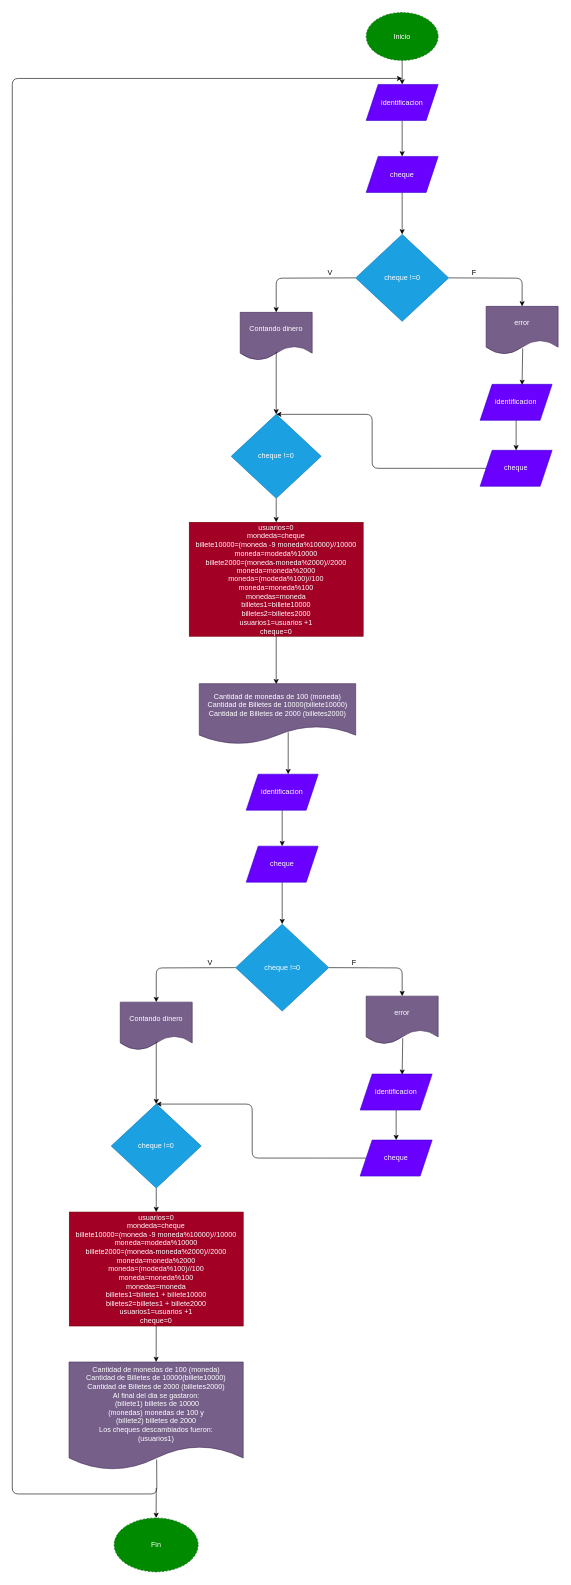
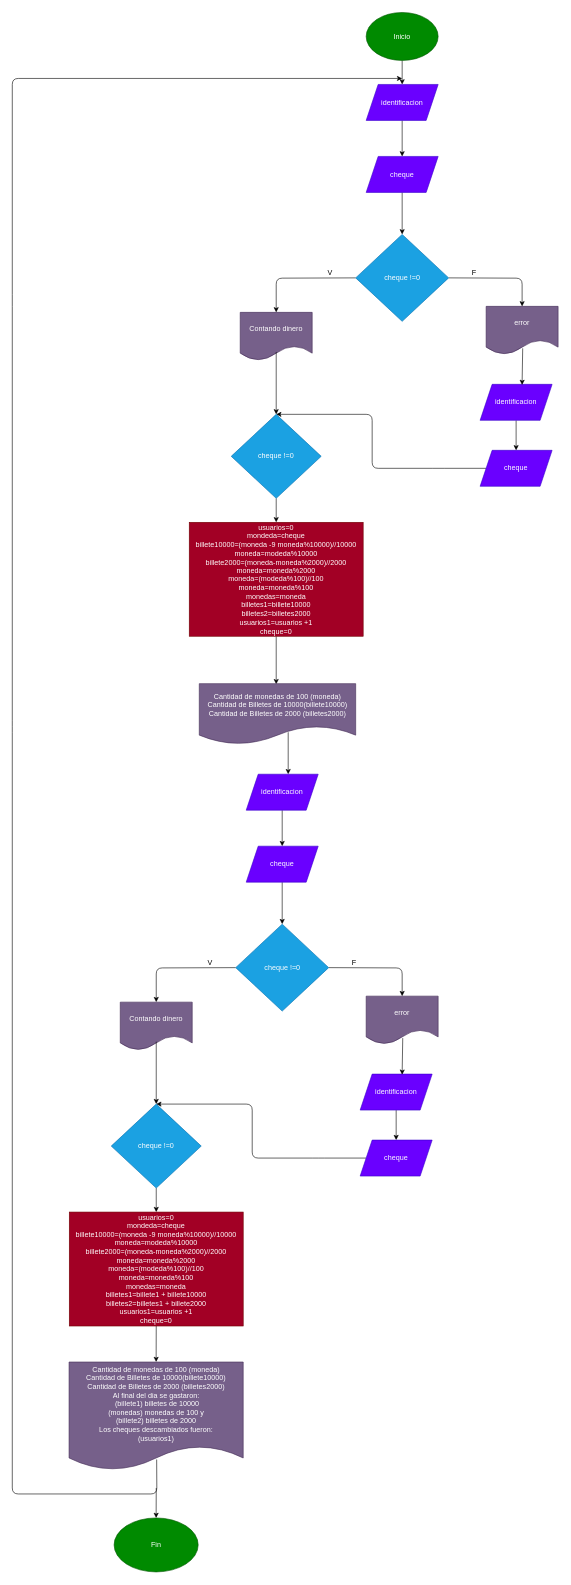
(402, 36) -> (402, 36)
(156, 1545) -> (156, 1545)
